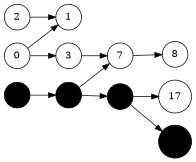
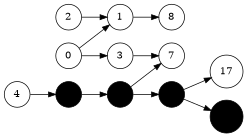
(144, 55) -> (142, 17)
none -> (17, 94)
